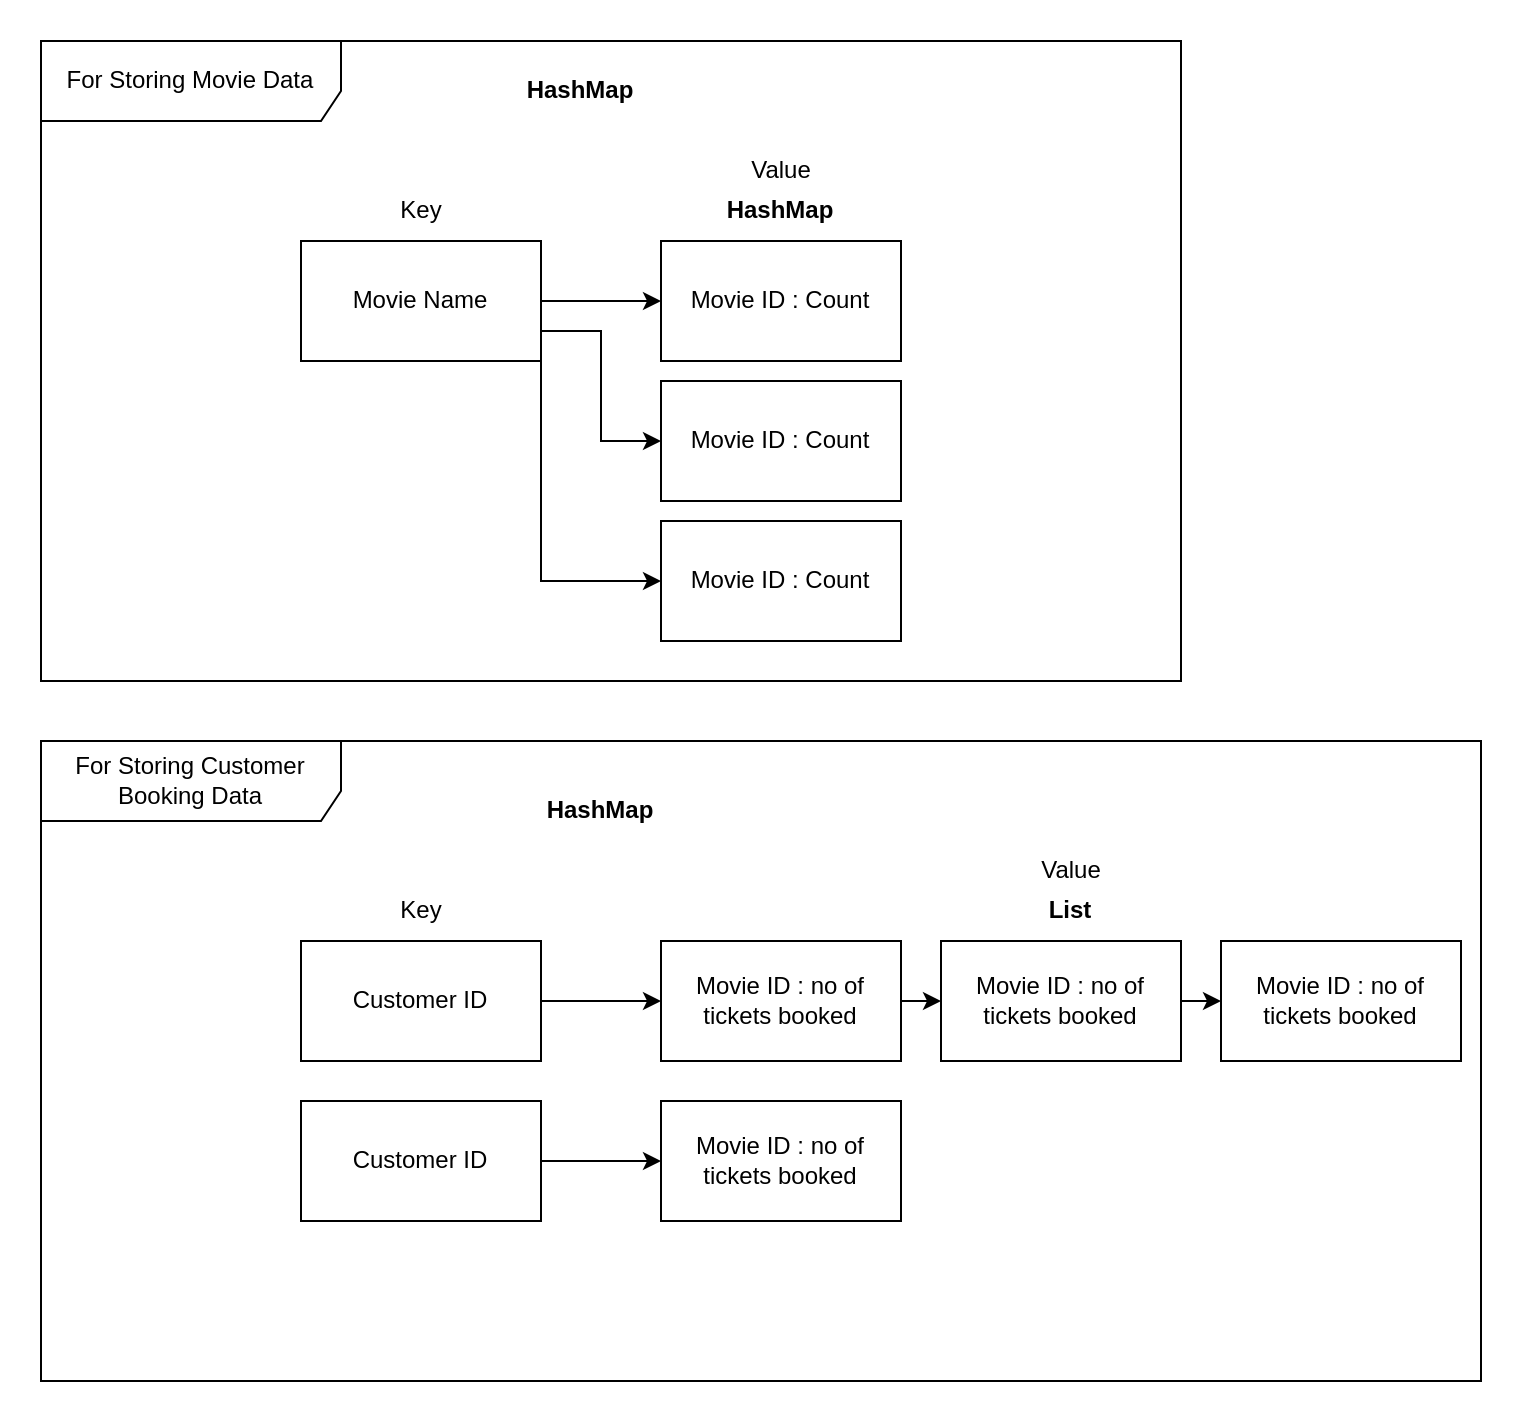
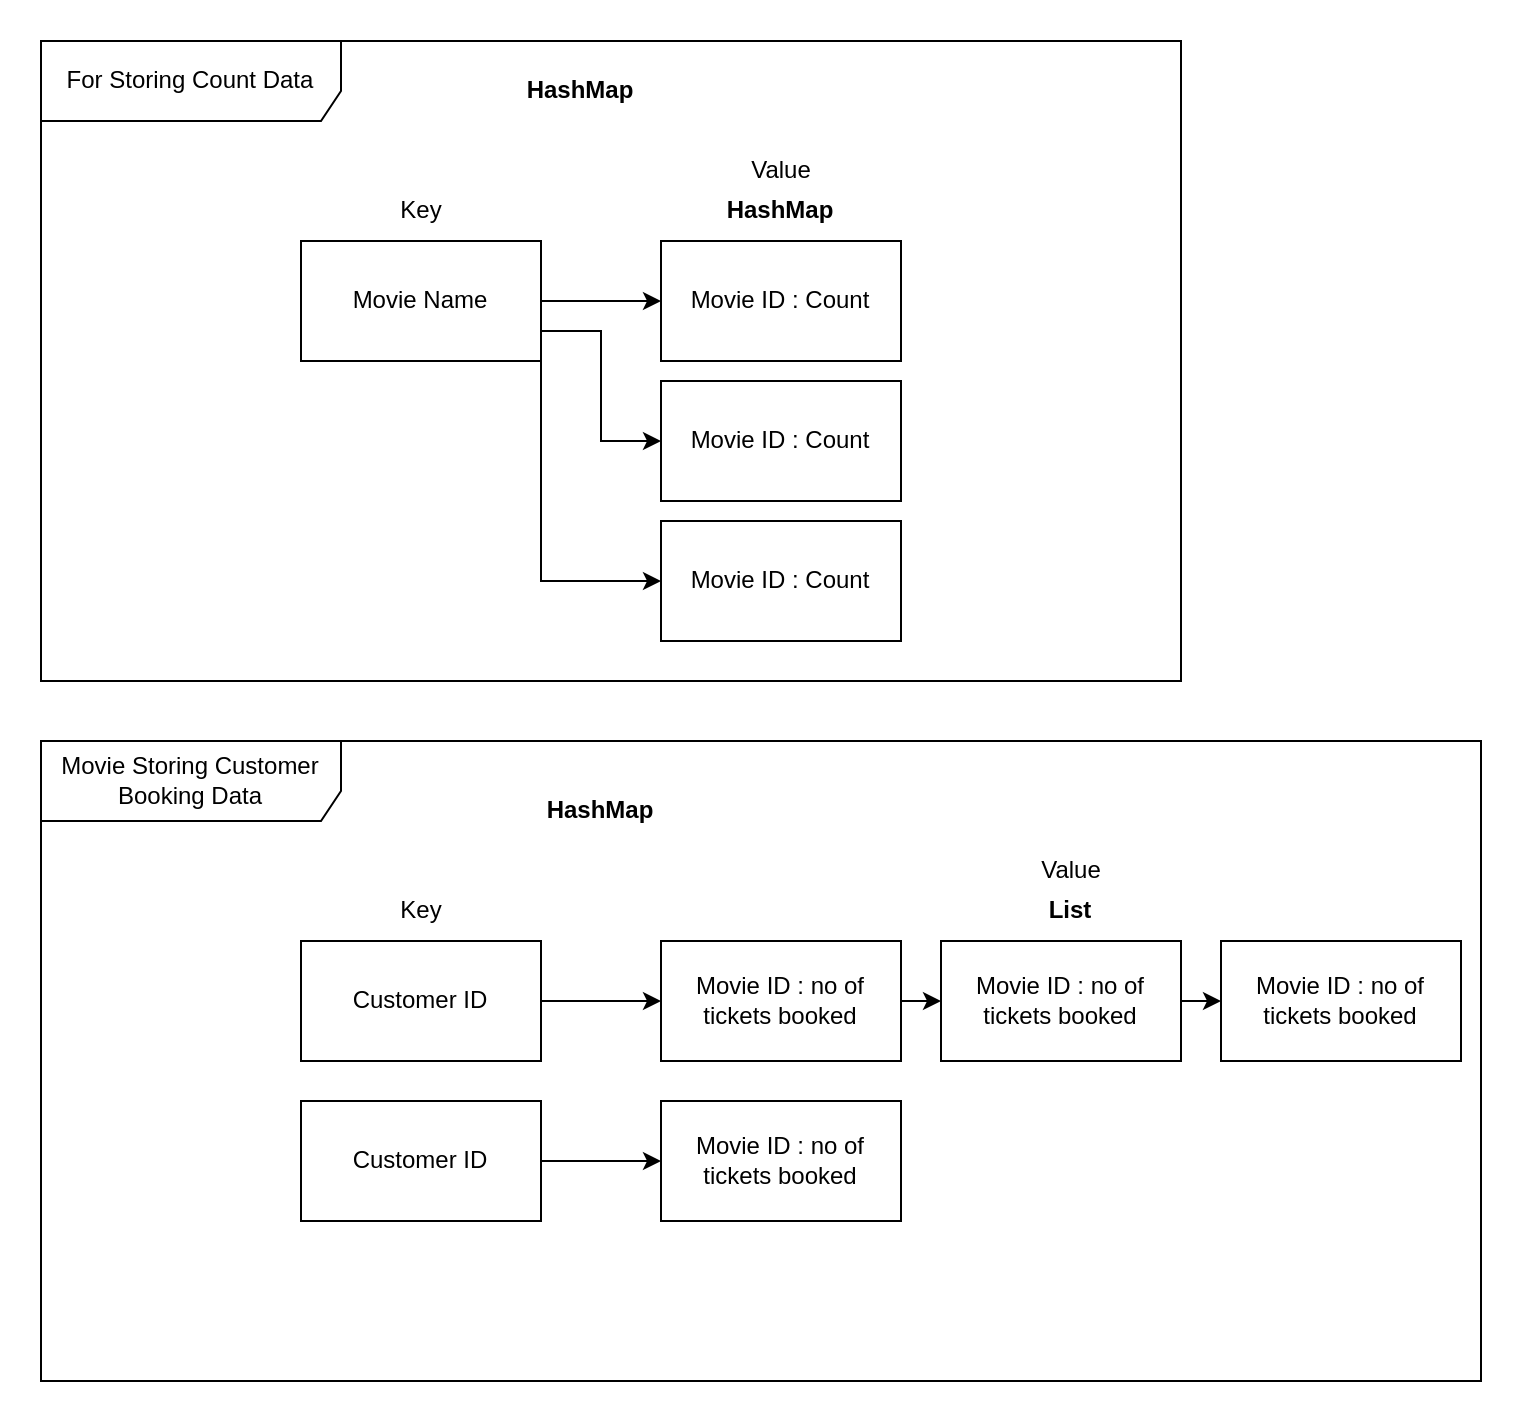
(191, 81) -> (191, 81)
(191, 781) -> (191, 781)
